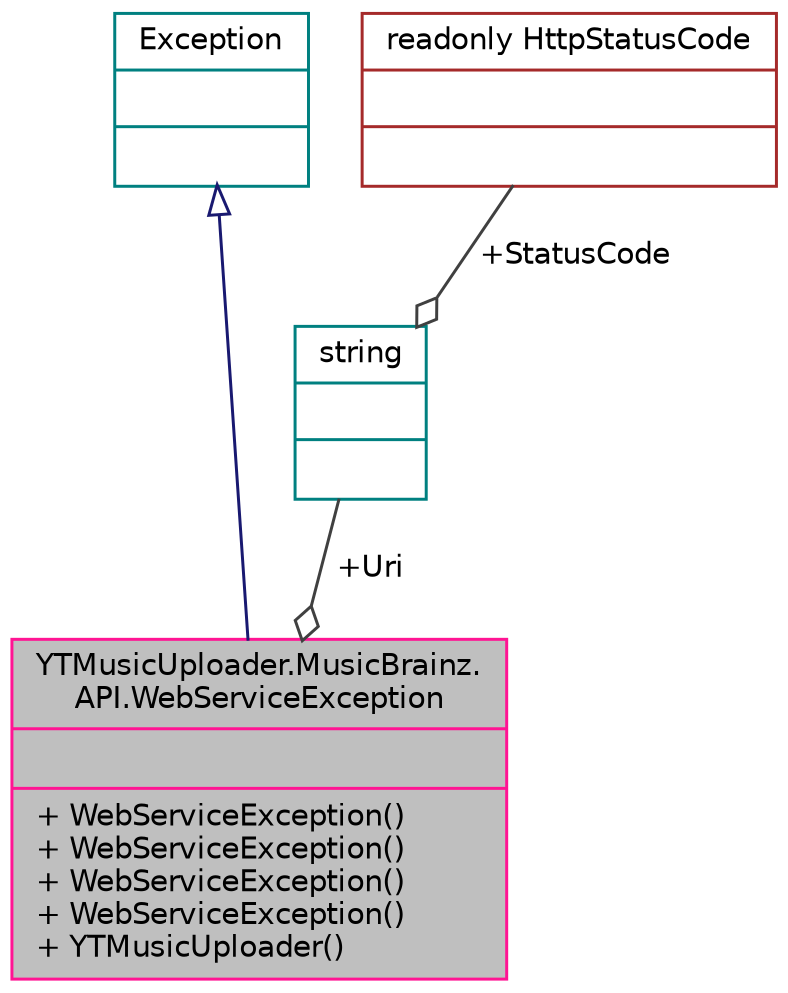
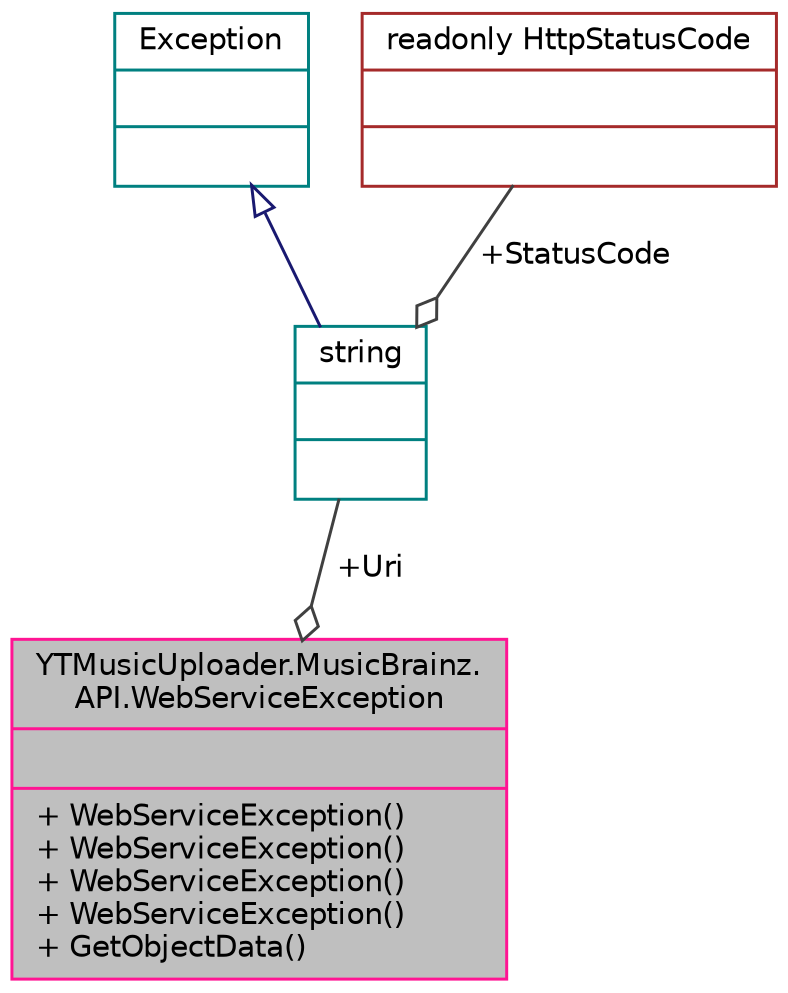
(234, 428) -> (293, 270)
(191, 948) -> (171, 948)
